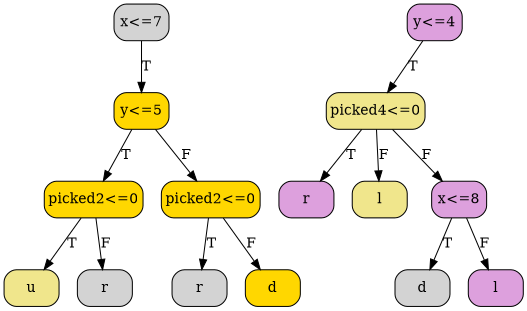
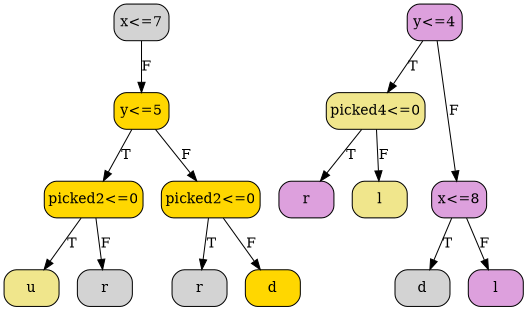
(147, 67) -> (147, 67)
(414, 152) -> (446, 106)
